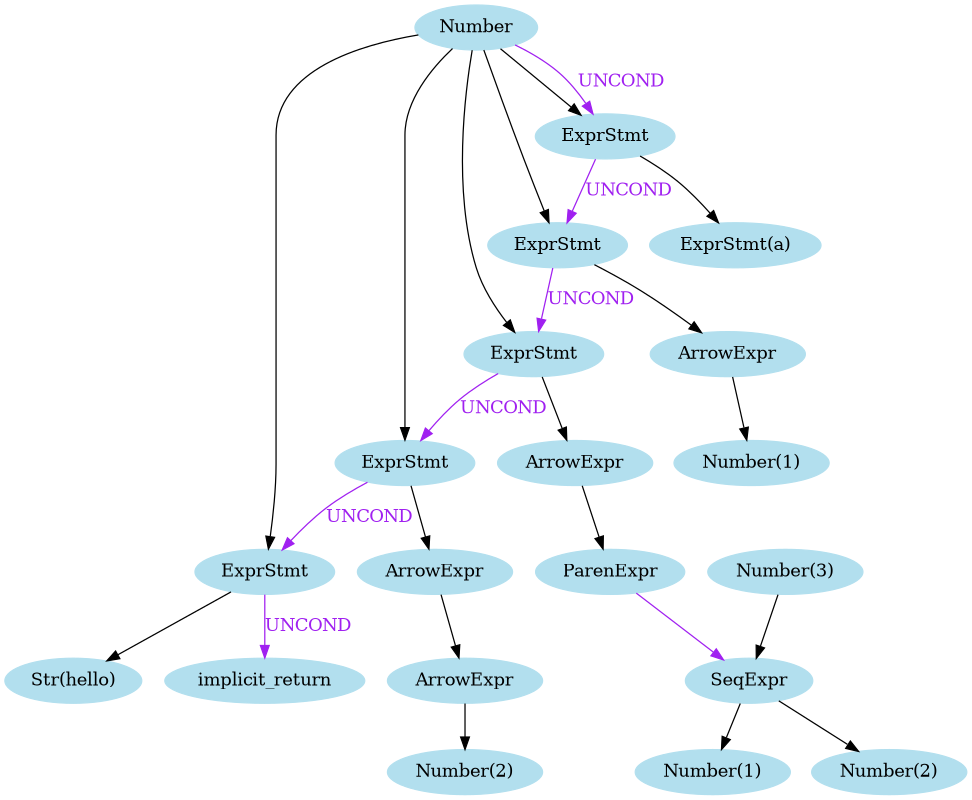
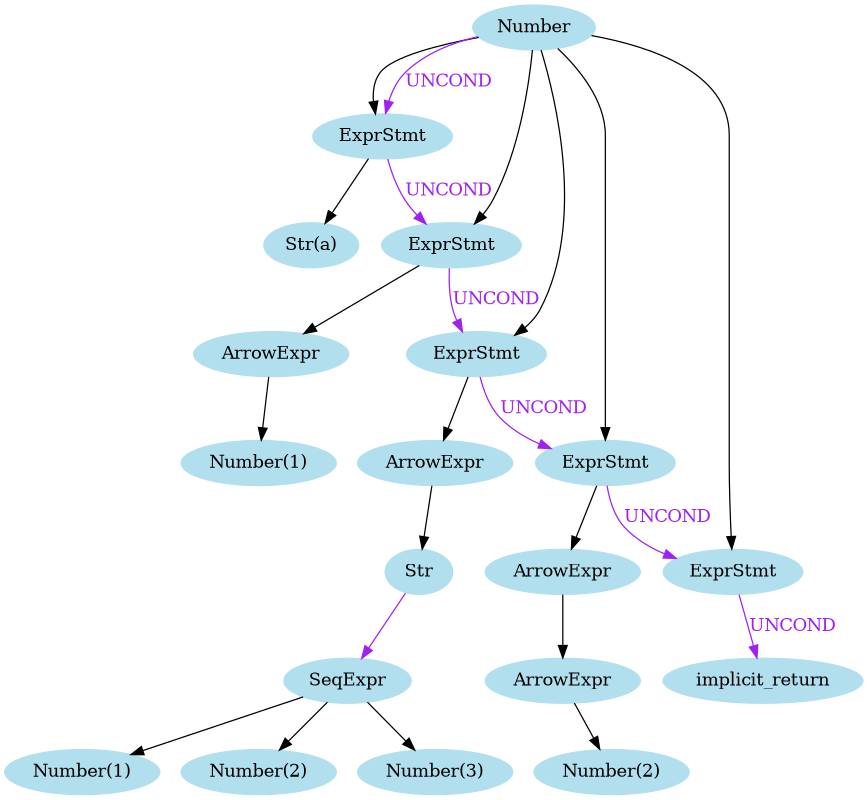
(735, 245) -> (311, 245)
(610, 572) -> (419, 572)
(769, 620) -> (387, 722)
(73, 681) -> none
